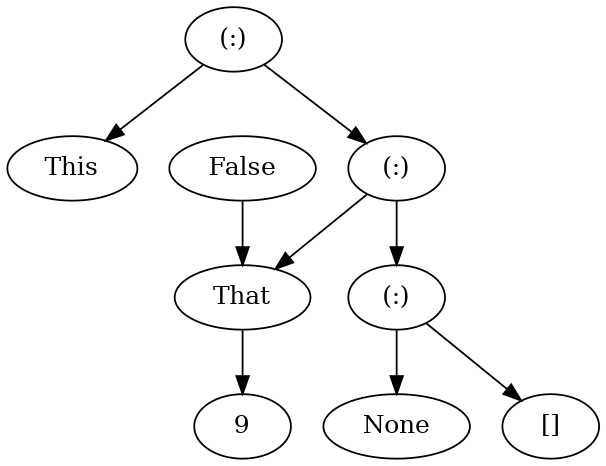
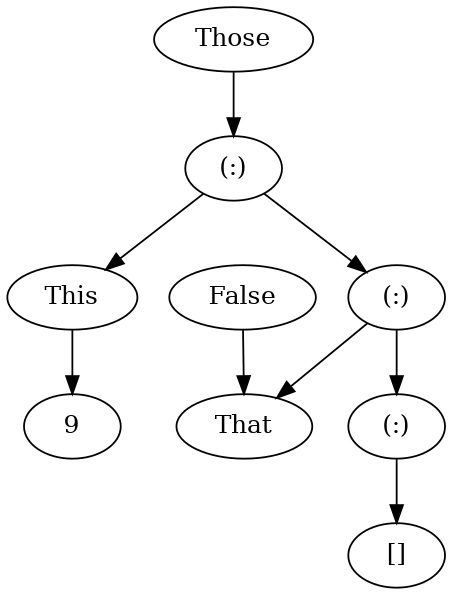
none -> (234, 39)
(243, 353) -> (72, 353)
(397, 426) -> none
